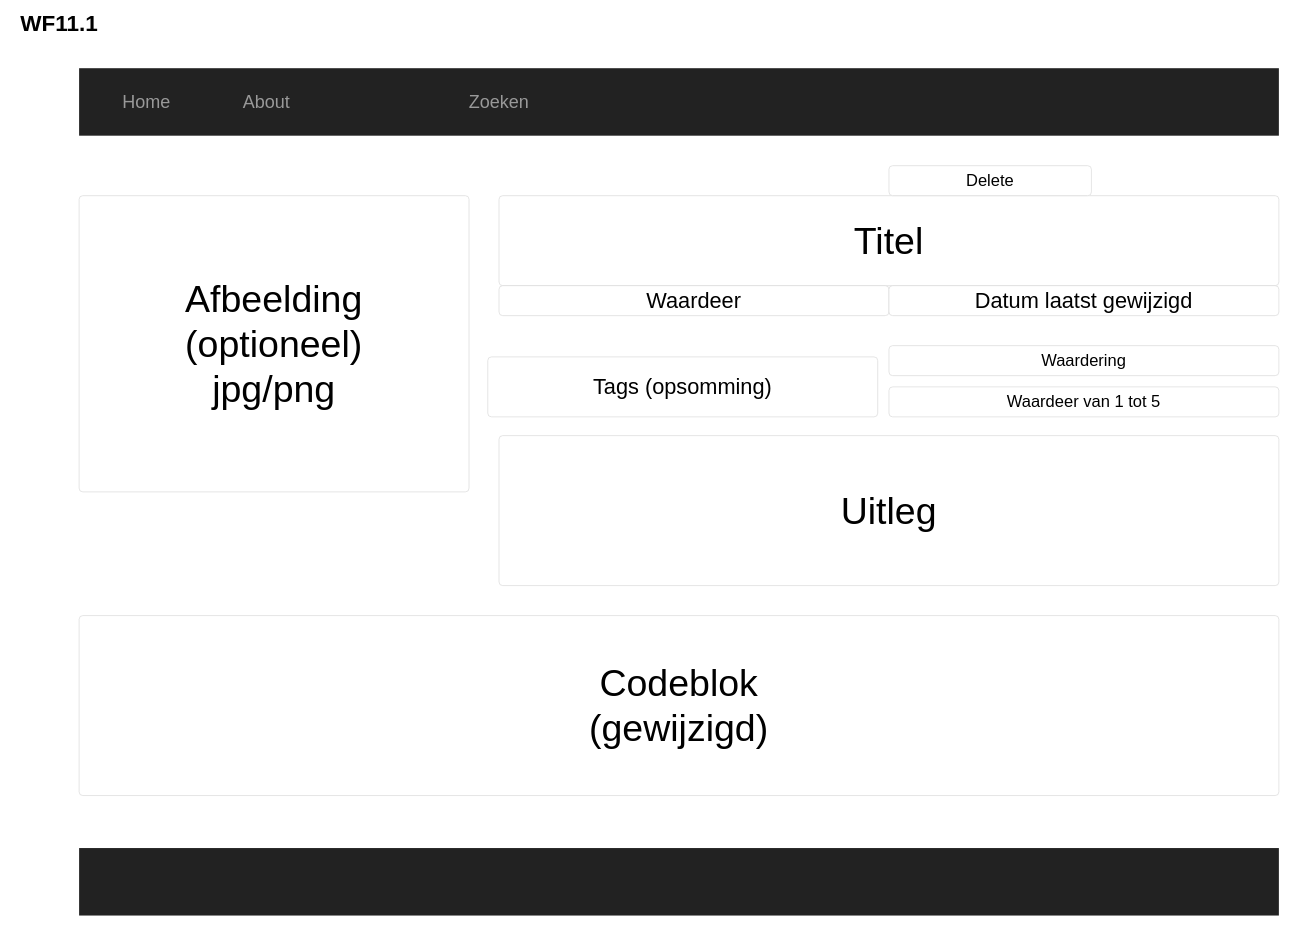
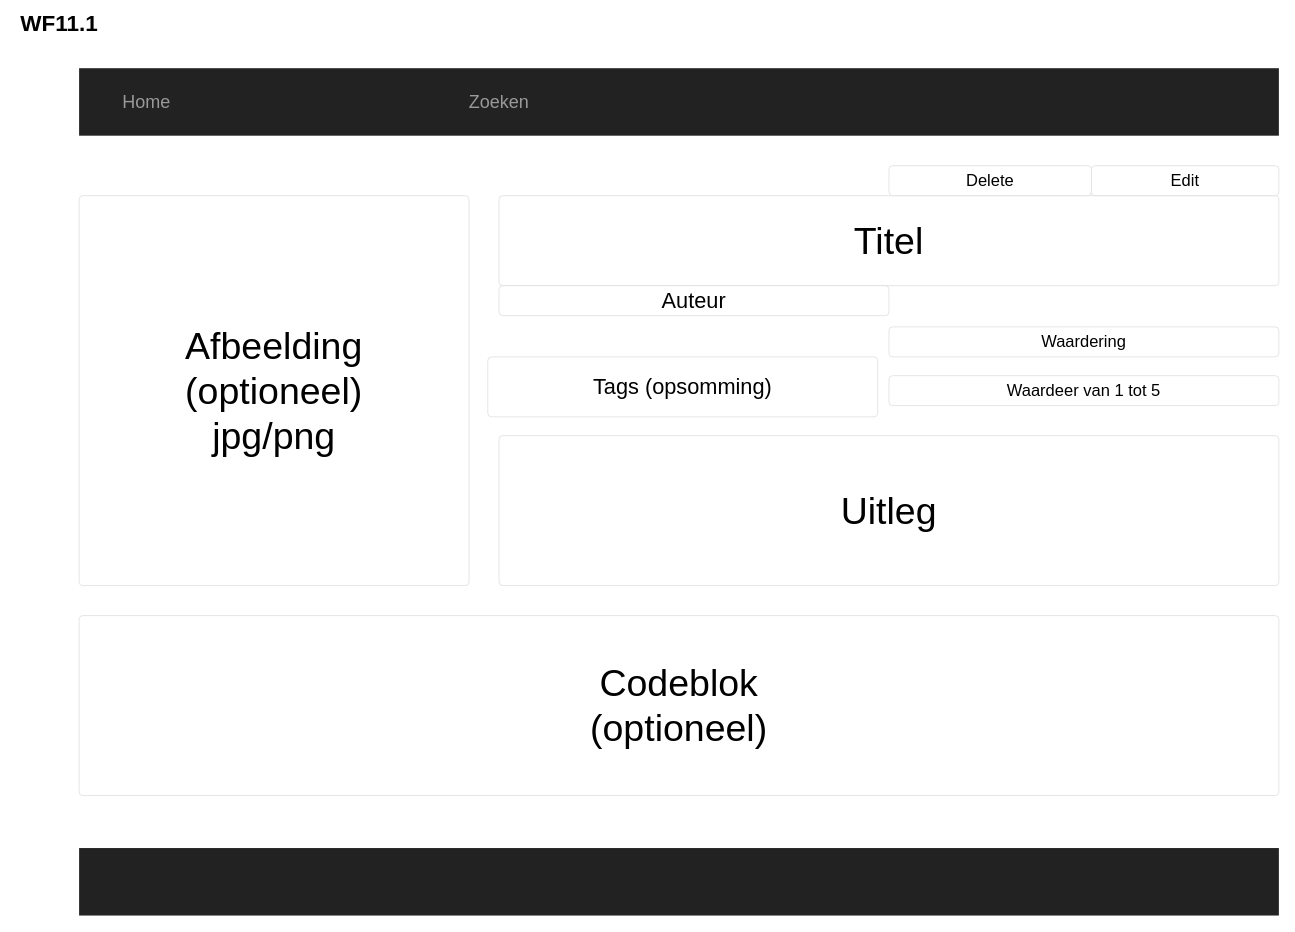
(267, 102) -> none
none -> (1185, 180)
(694, 300) -> (694, 300)
(1084, 300) -> none
(274, 344) -> (274, 390)
(1084, 360) -> (1084, 342)
(1084, 402) -> (1084, 390)
(679, 705) -> (679, 705)
